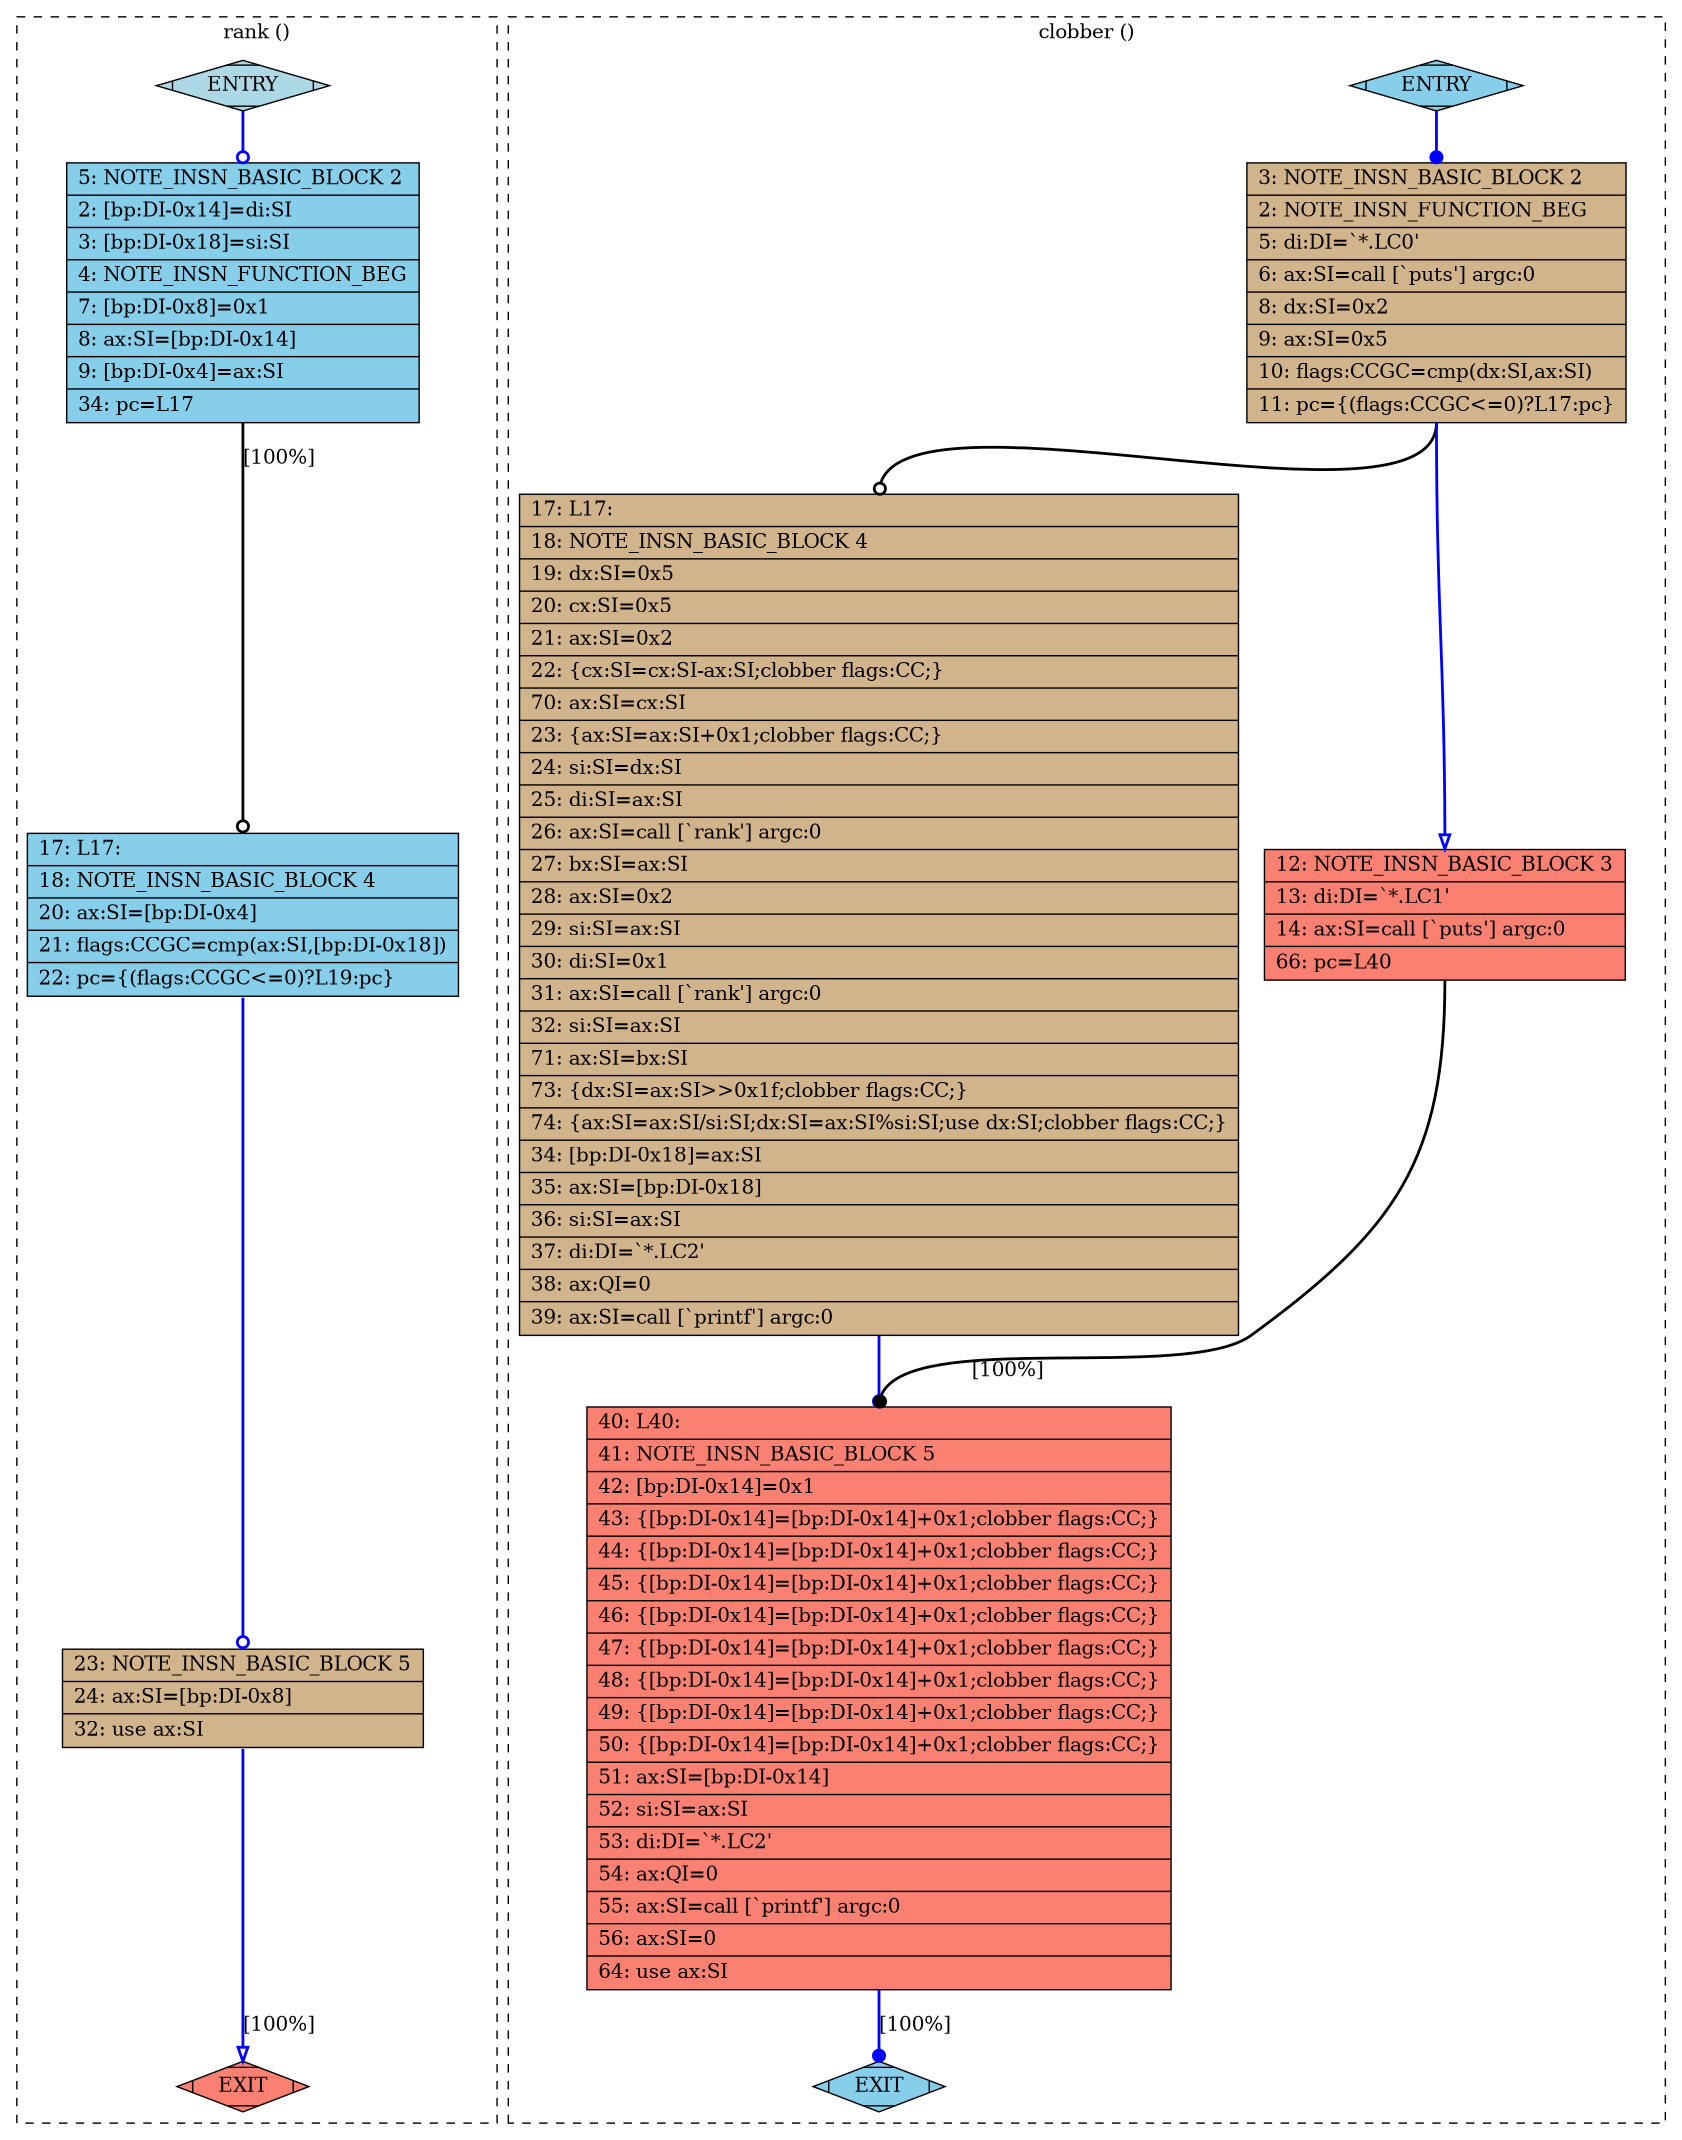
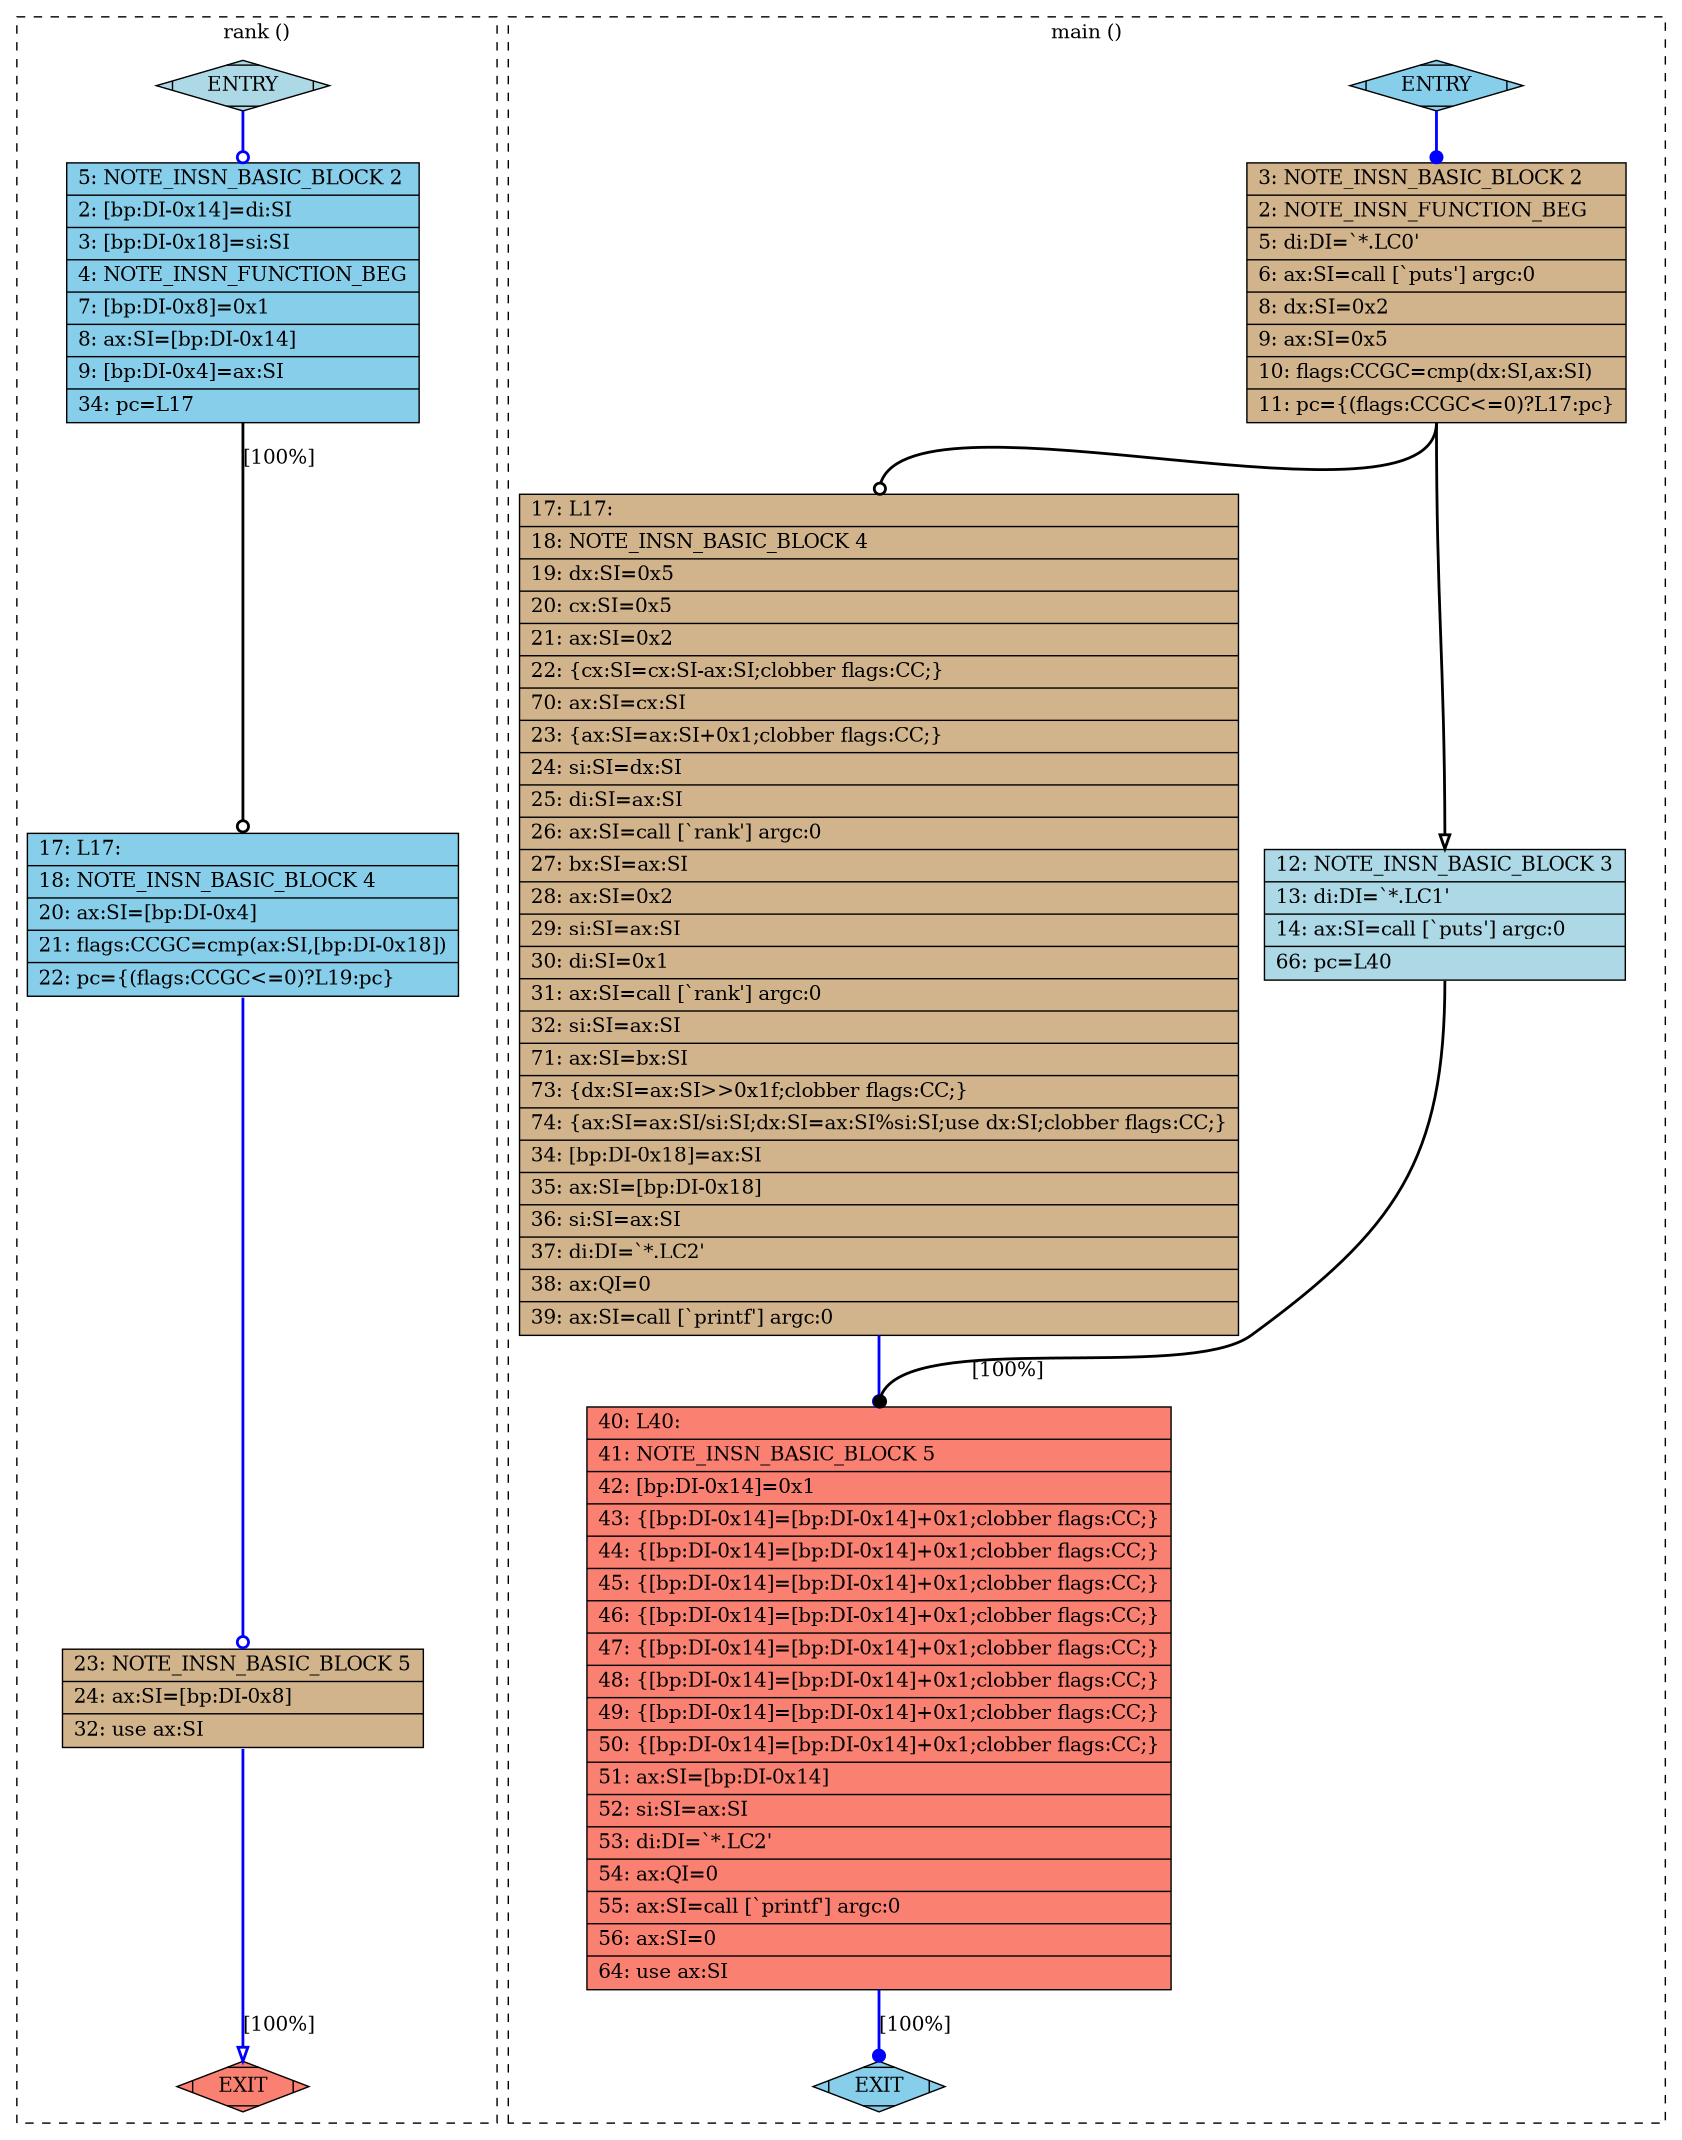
(1087, 33) -> (1087, 33)
(1440, 629) -> (1440, 629)
(1445, 915) -> (1445, 915)
